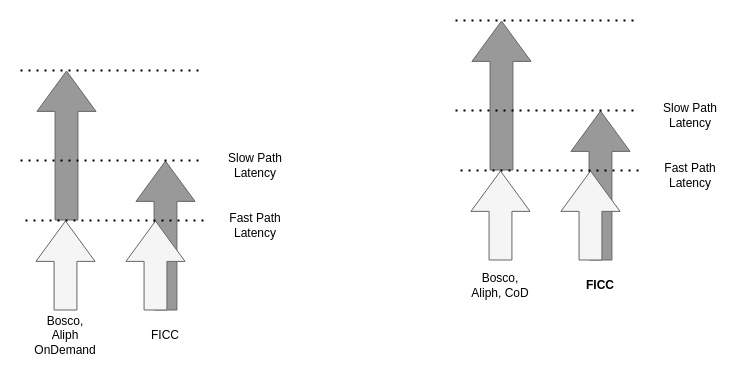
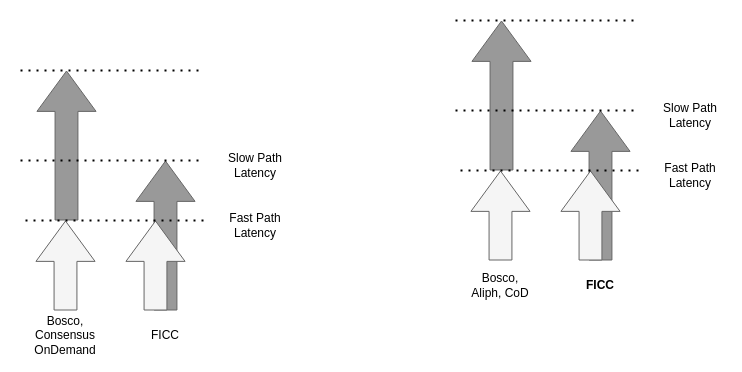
(66, 336) -> (66, 336)
